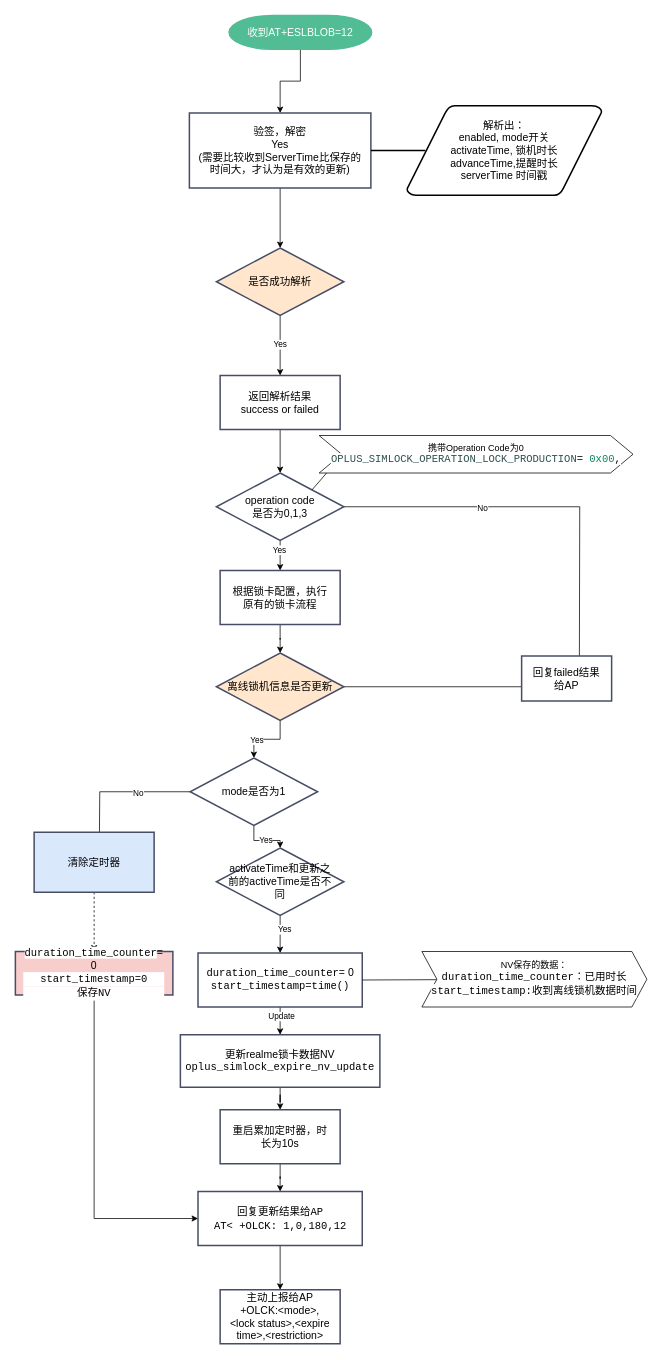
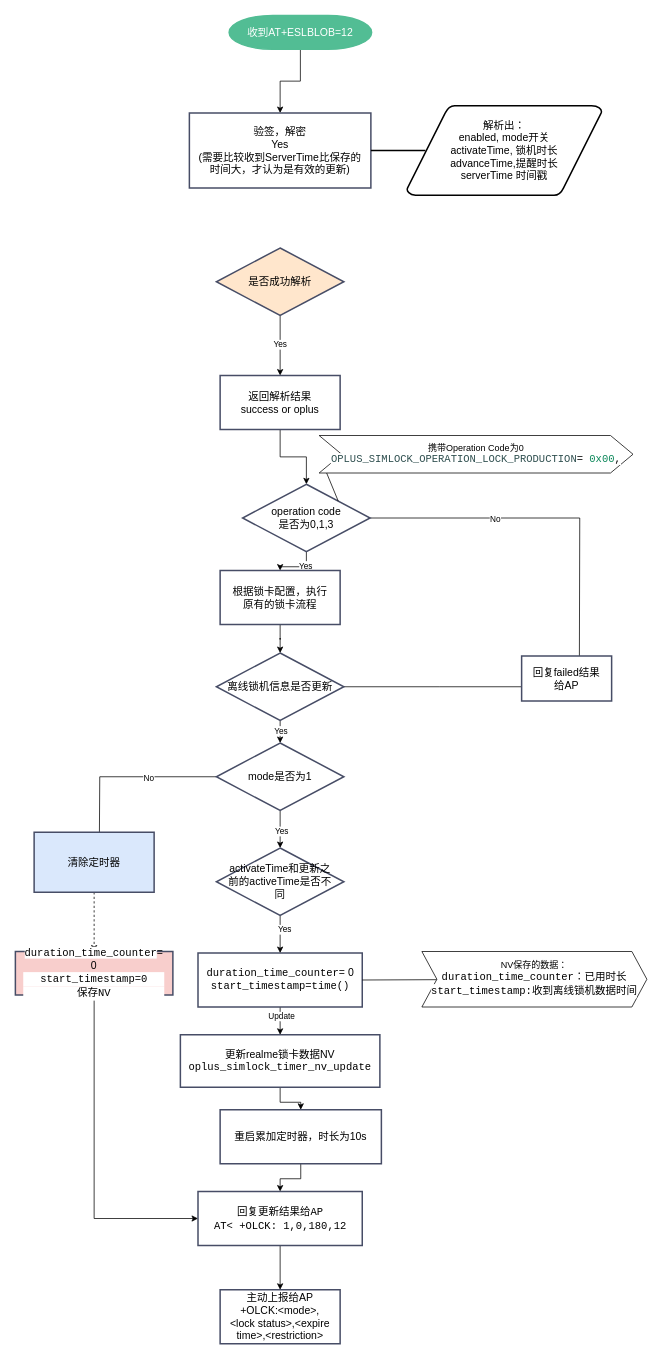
(280, 241) -> none
(280, 402) -> (280, 402)
(280, 507) -> (306, 518)
(280, 687) -> (280, 687)
(254, 792) -> (280, 777)
(280, 1061) -> (280, 1061)
(280, 1137) -> (301, 1137)
